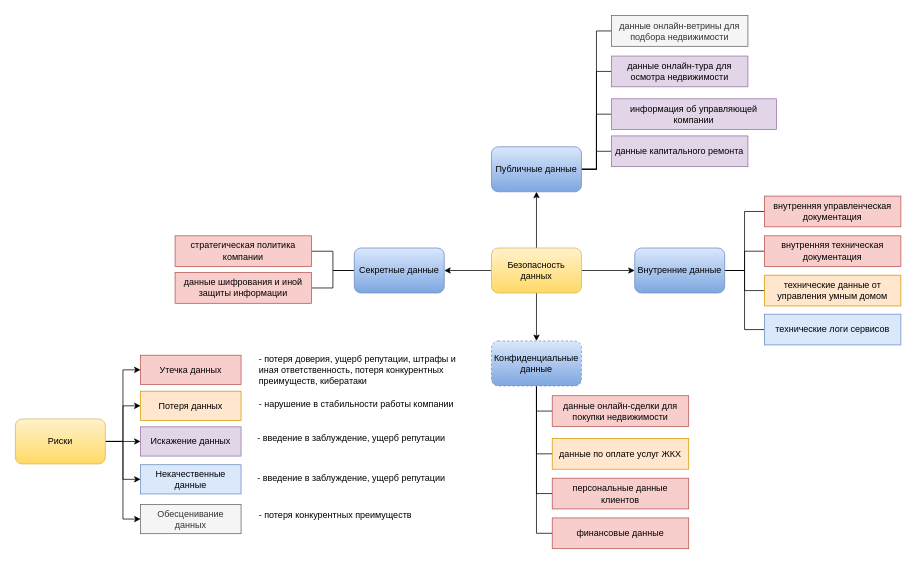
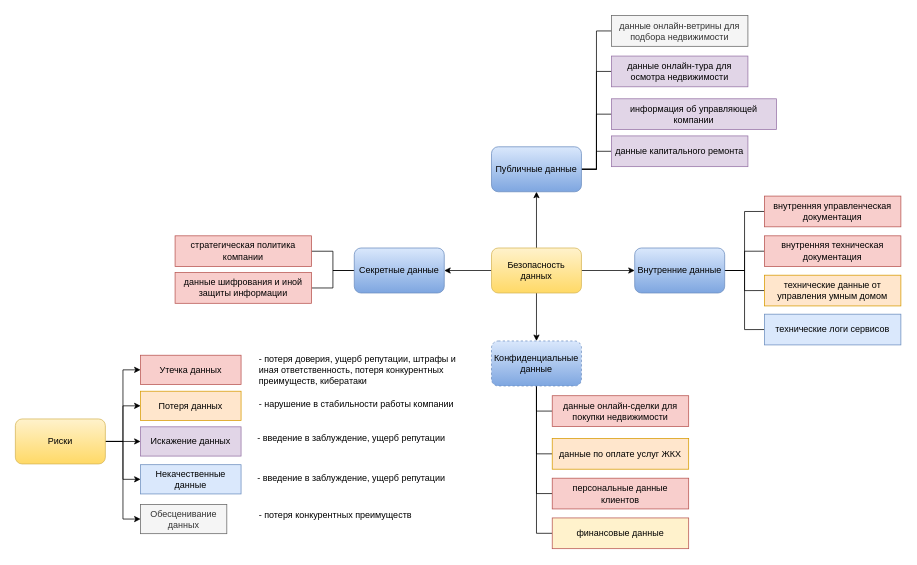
(191, 519) -> (184, 519)
(621, 533) -> (621, 533)
